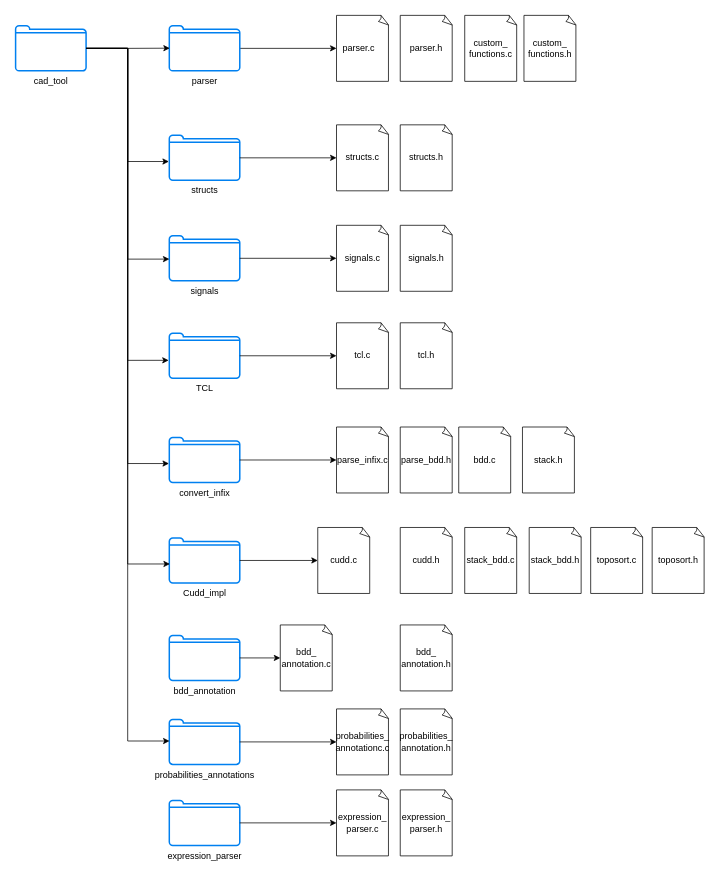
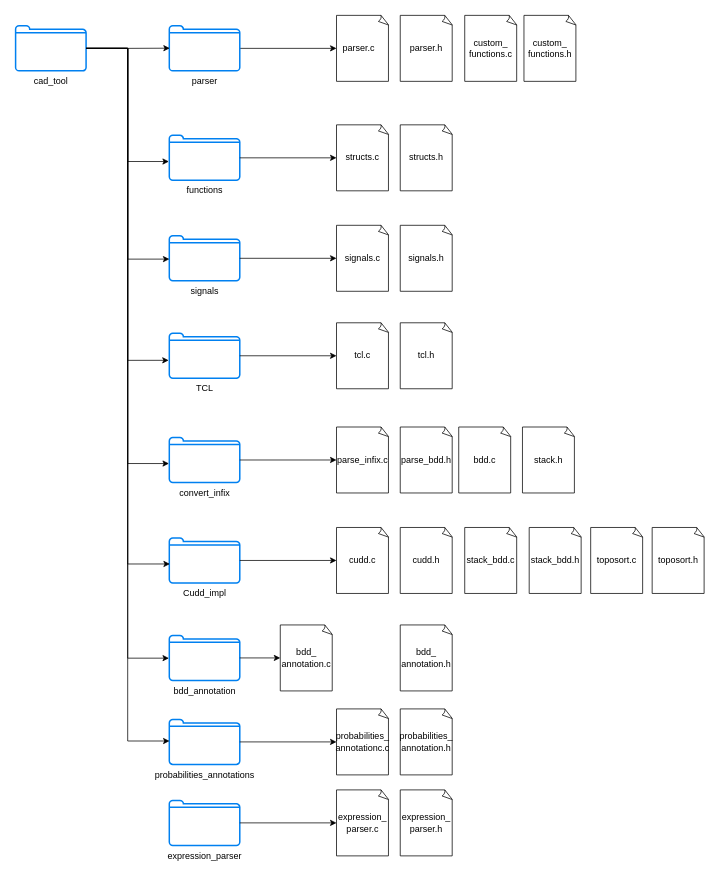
(205, 191) -> (205, 191)
(344, 561) -> (363, 561)
none -> (162, 658)
